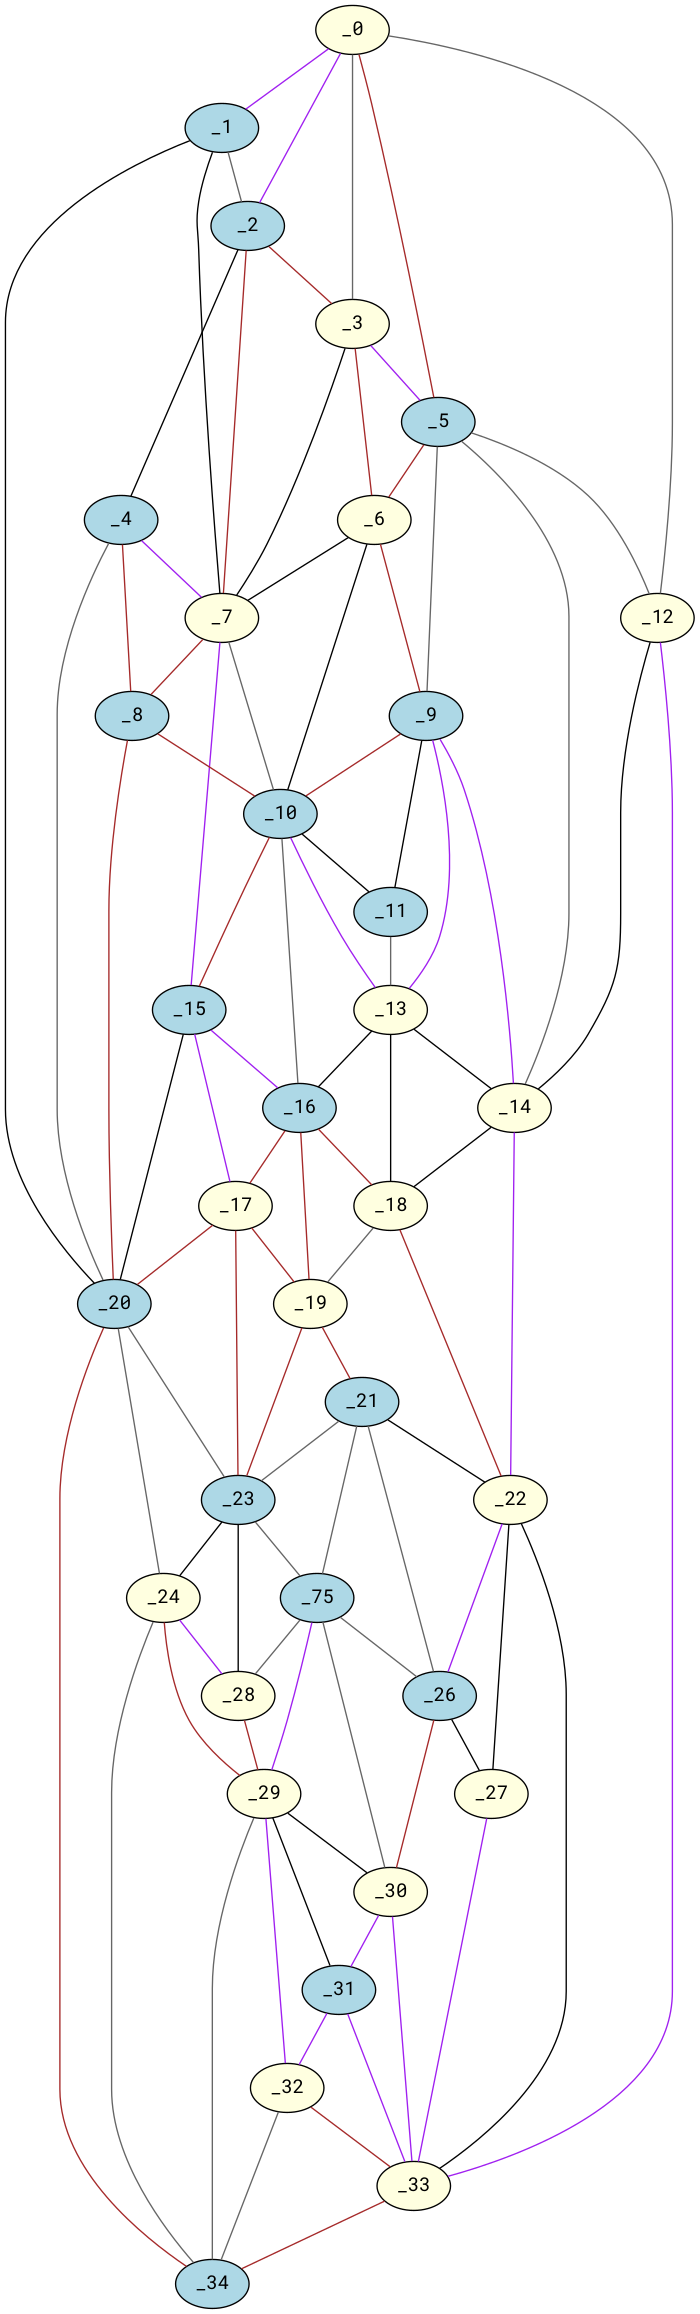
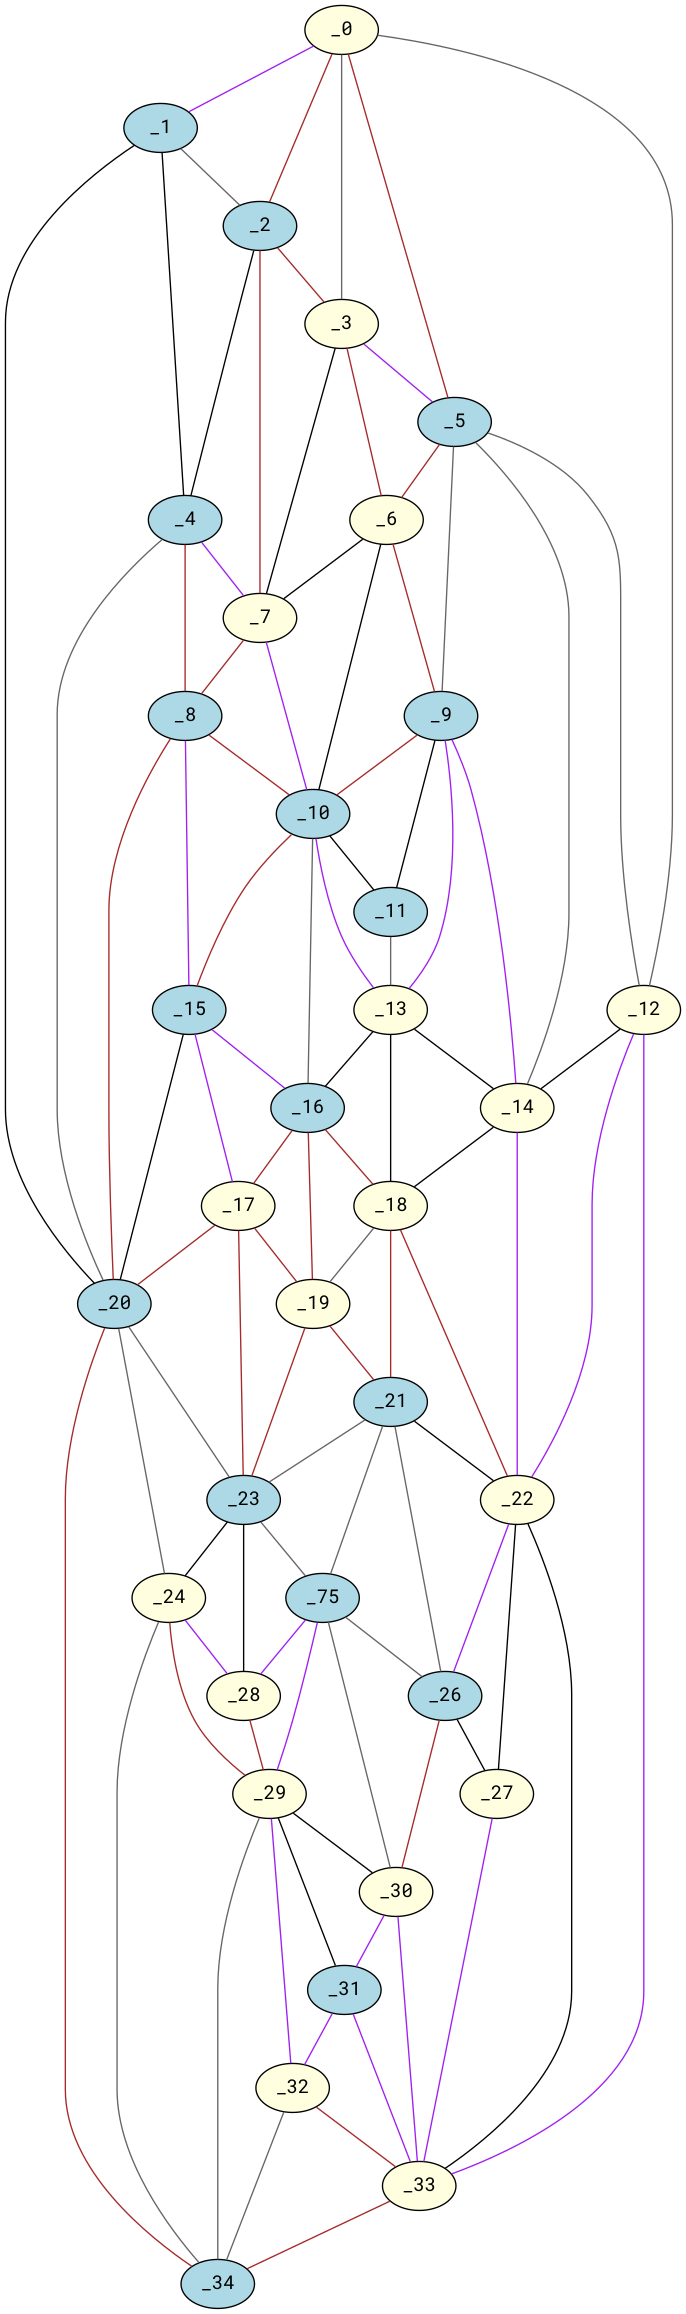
(300, 128) -> (301, 128)
(204, 372) -> (173, 324)
(251, 716) -> (287, 716)
(206, 814) -> (187, 863)
none -> (592, 1259)
none -> (391, 1304)
(278, 1647) -> (283, 1647)
